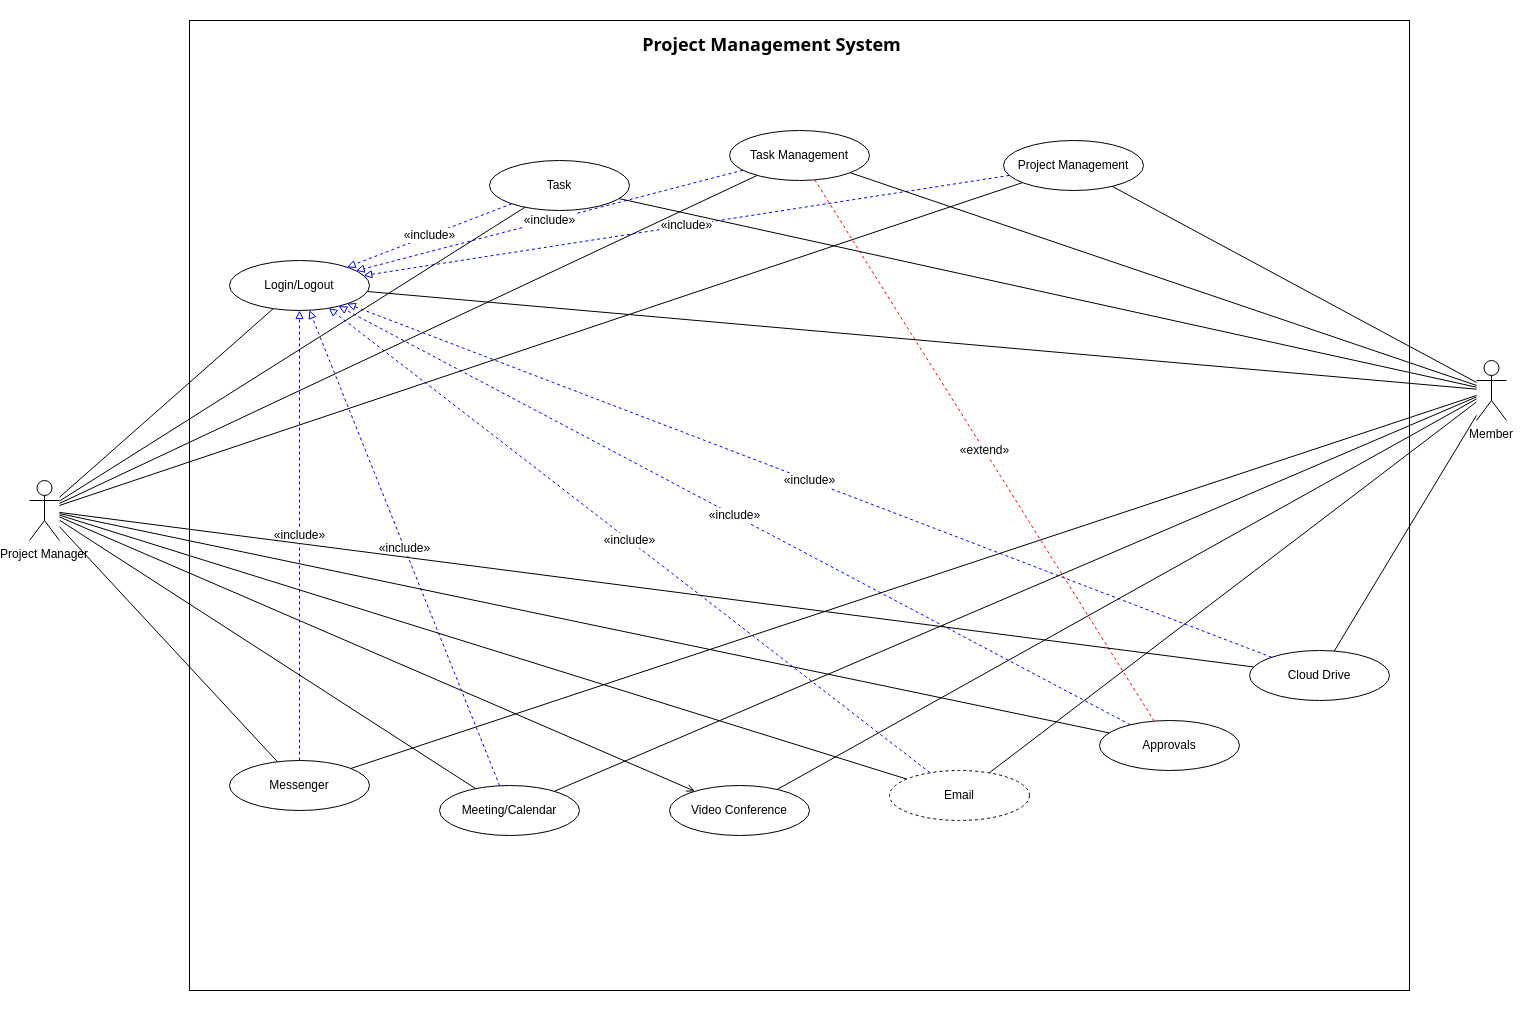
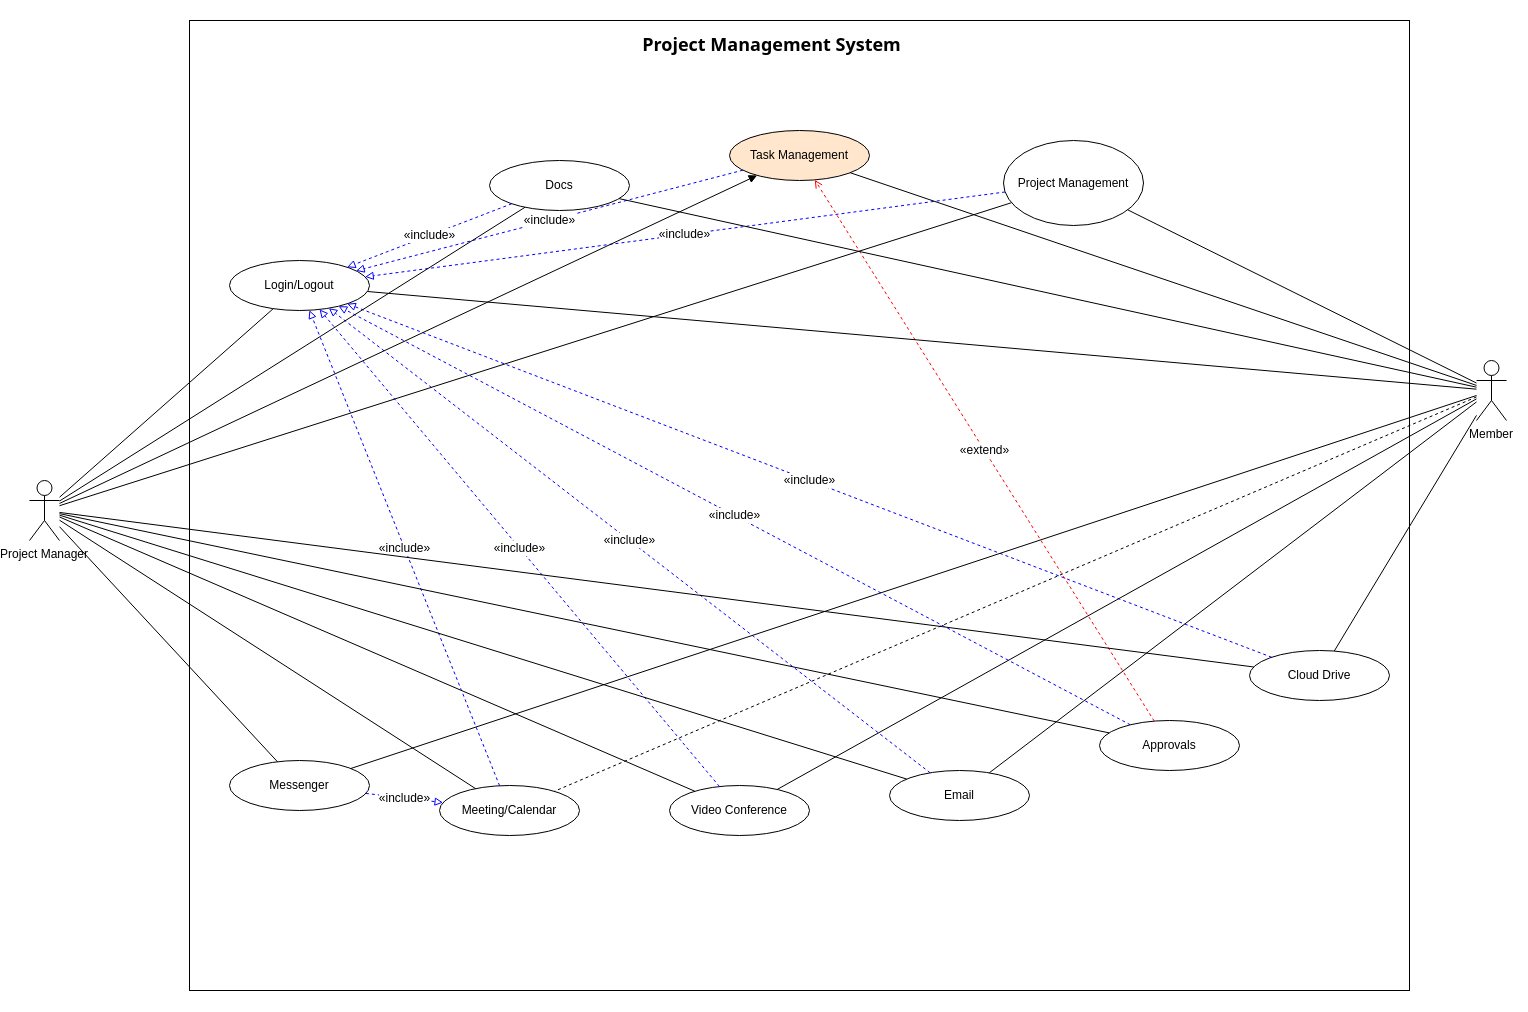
(800, 156) -> (800, 156)
(1074, 166) -> (1074, 183)
(752, 178) -> (749, 179)
(817, 183) -> (818, 184)
(560, 186) -> (560, 186)
(1153, 535) -> (1153, 535)
(300, 540) -> (400, 797)
none -> (522, 551)
(690, 789) -> (690, 789)
(960, 796) -> (960, 796)
